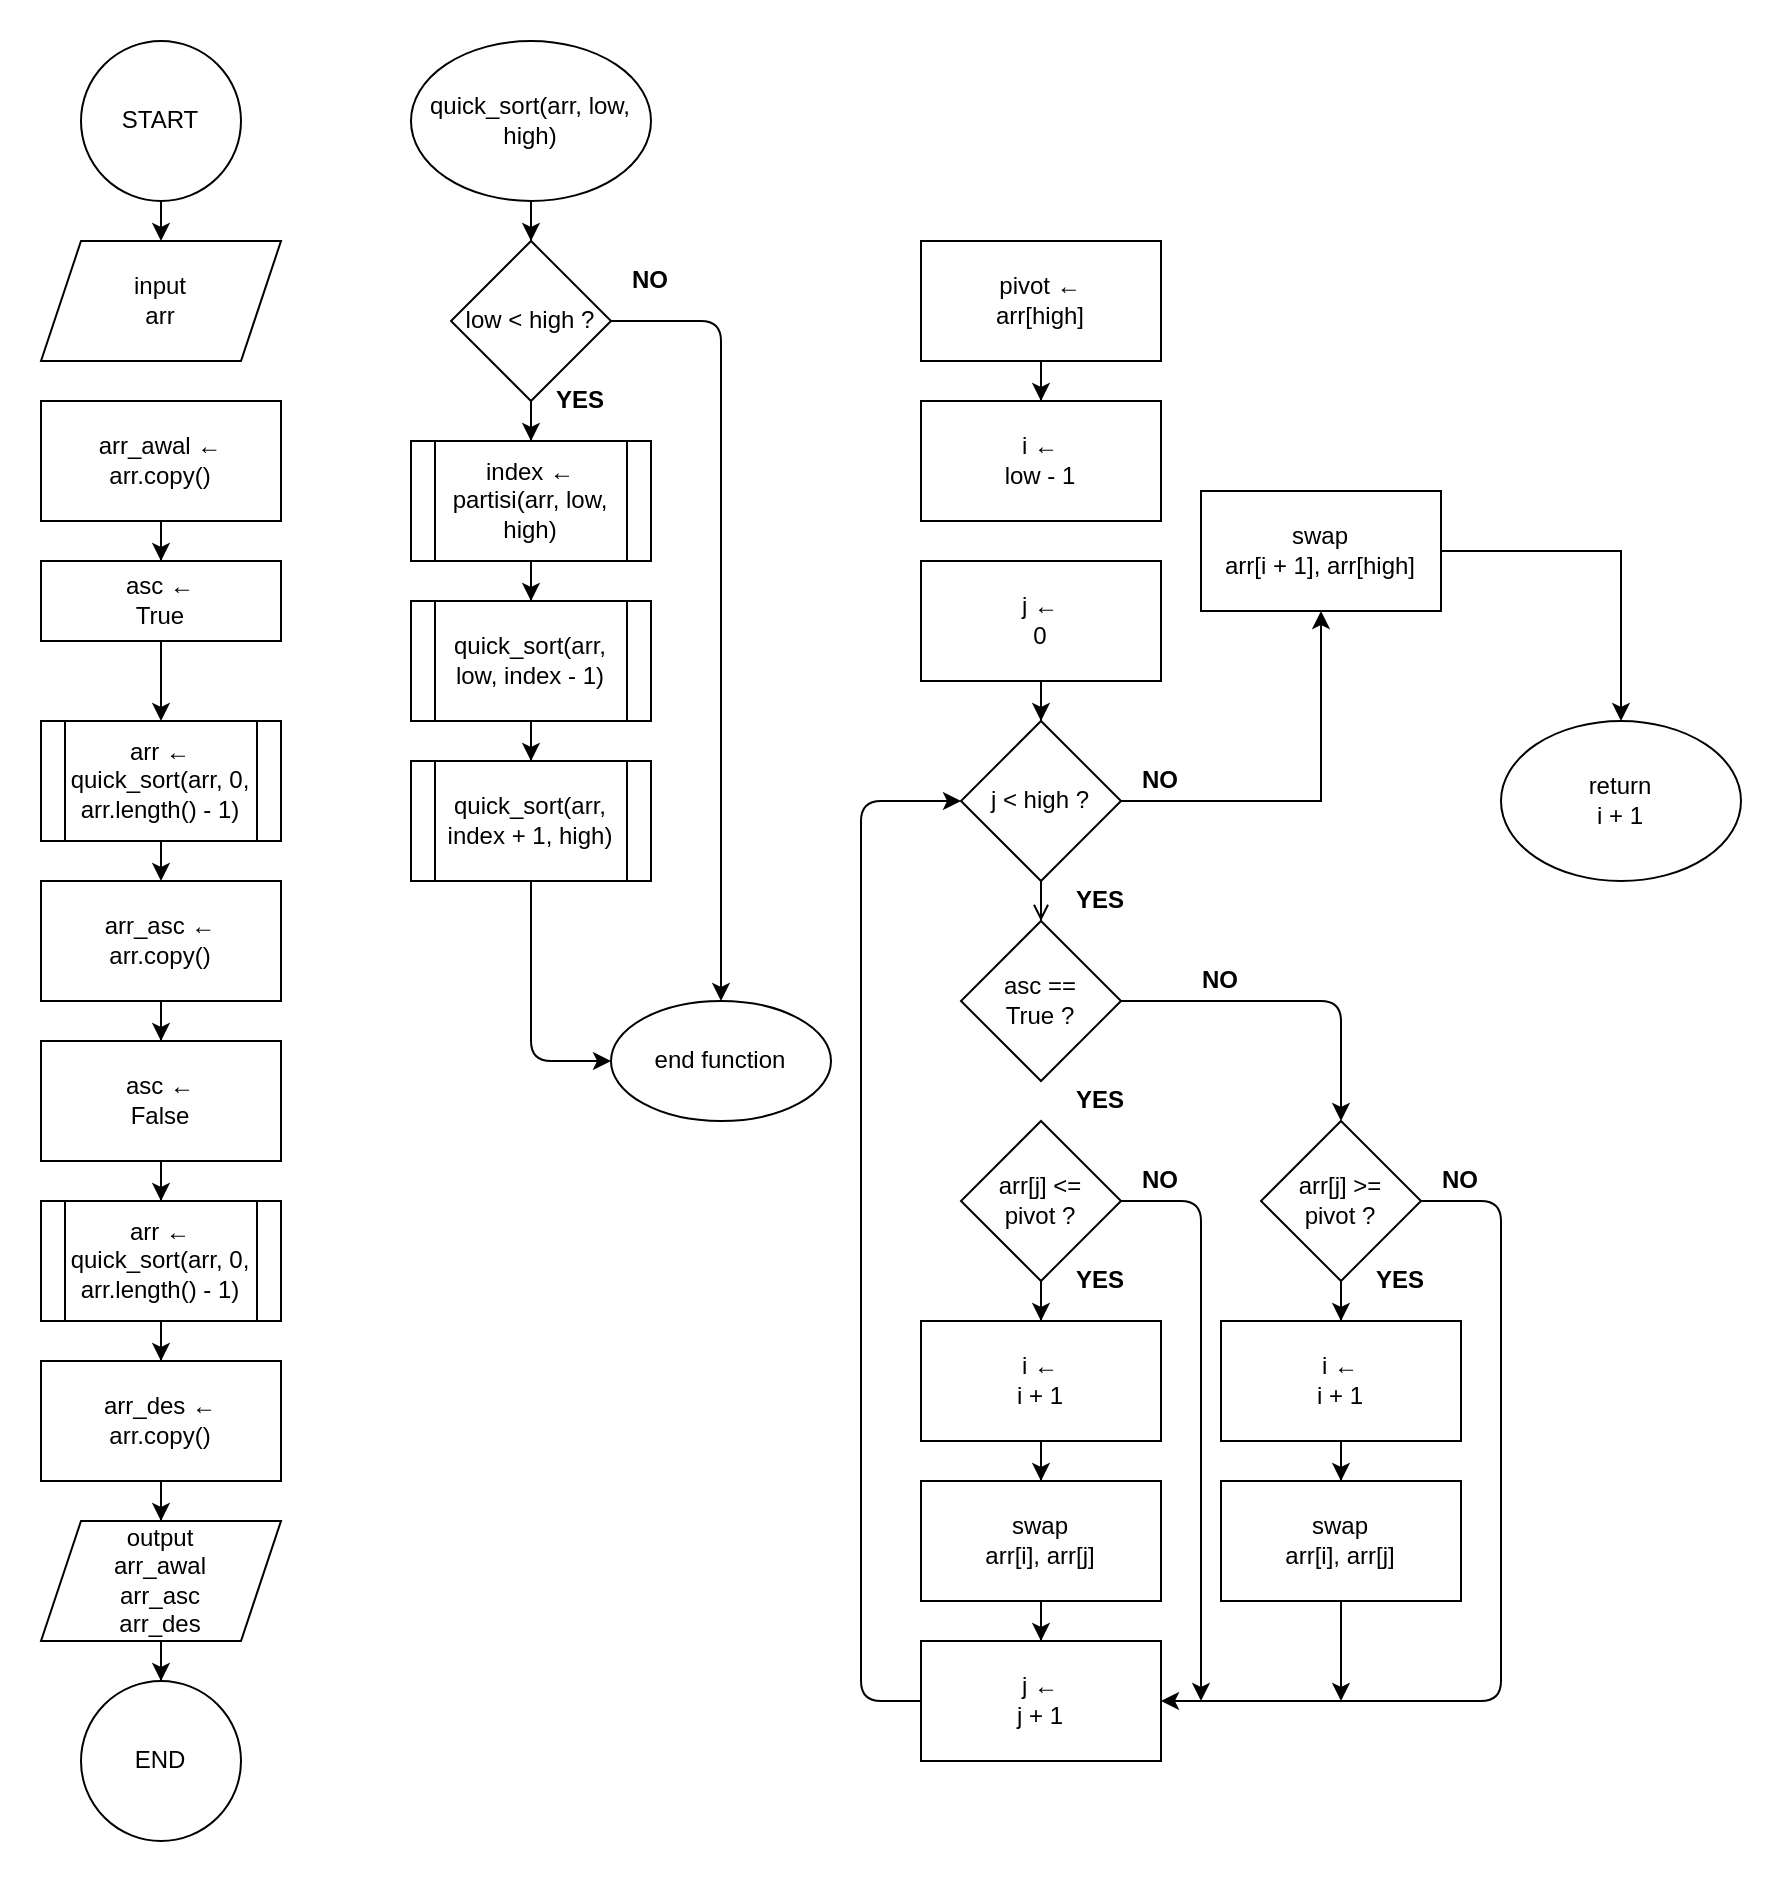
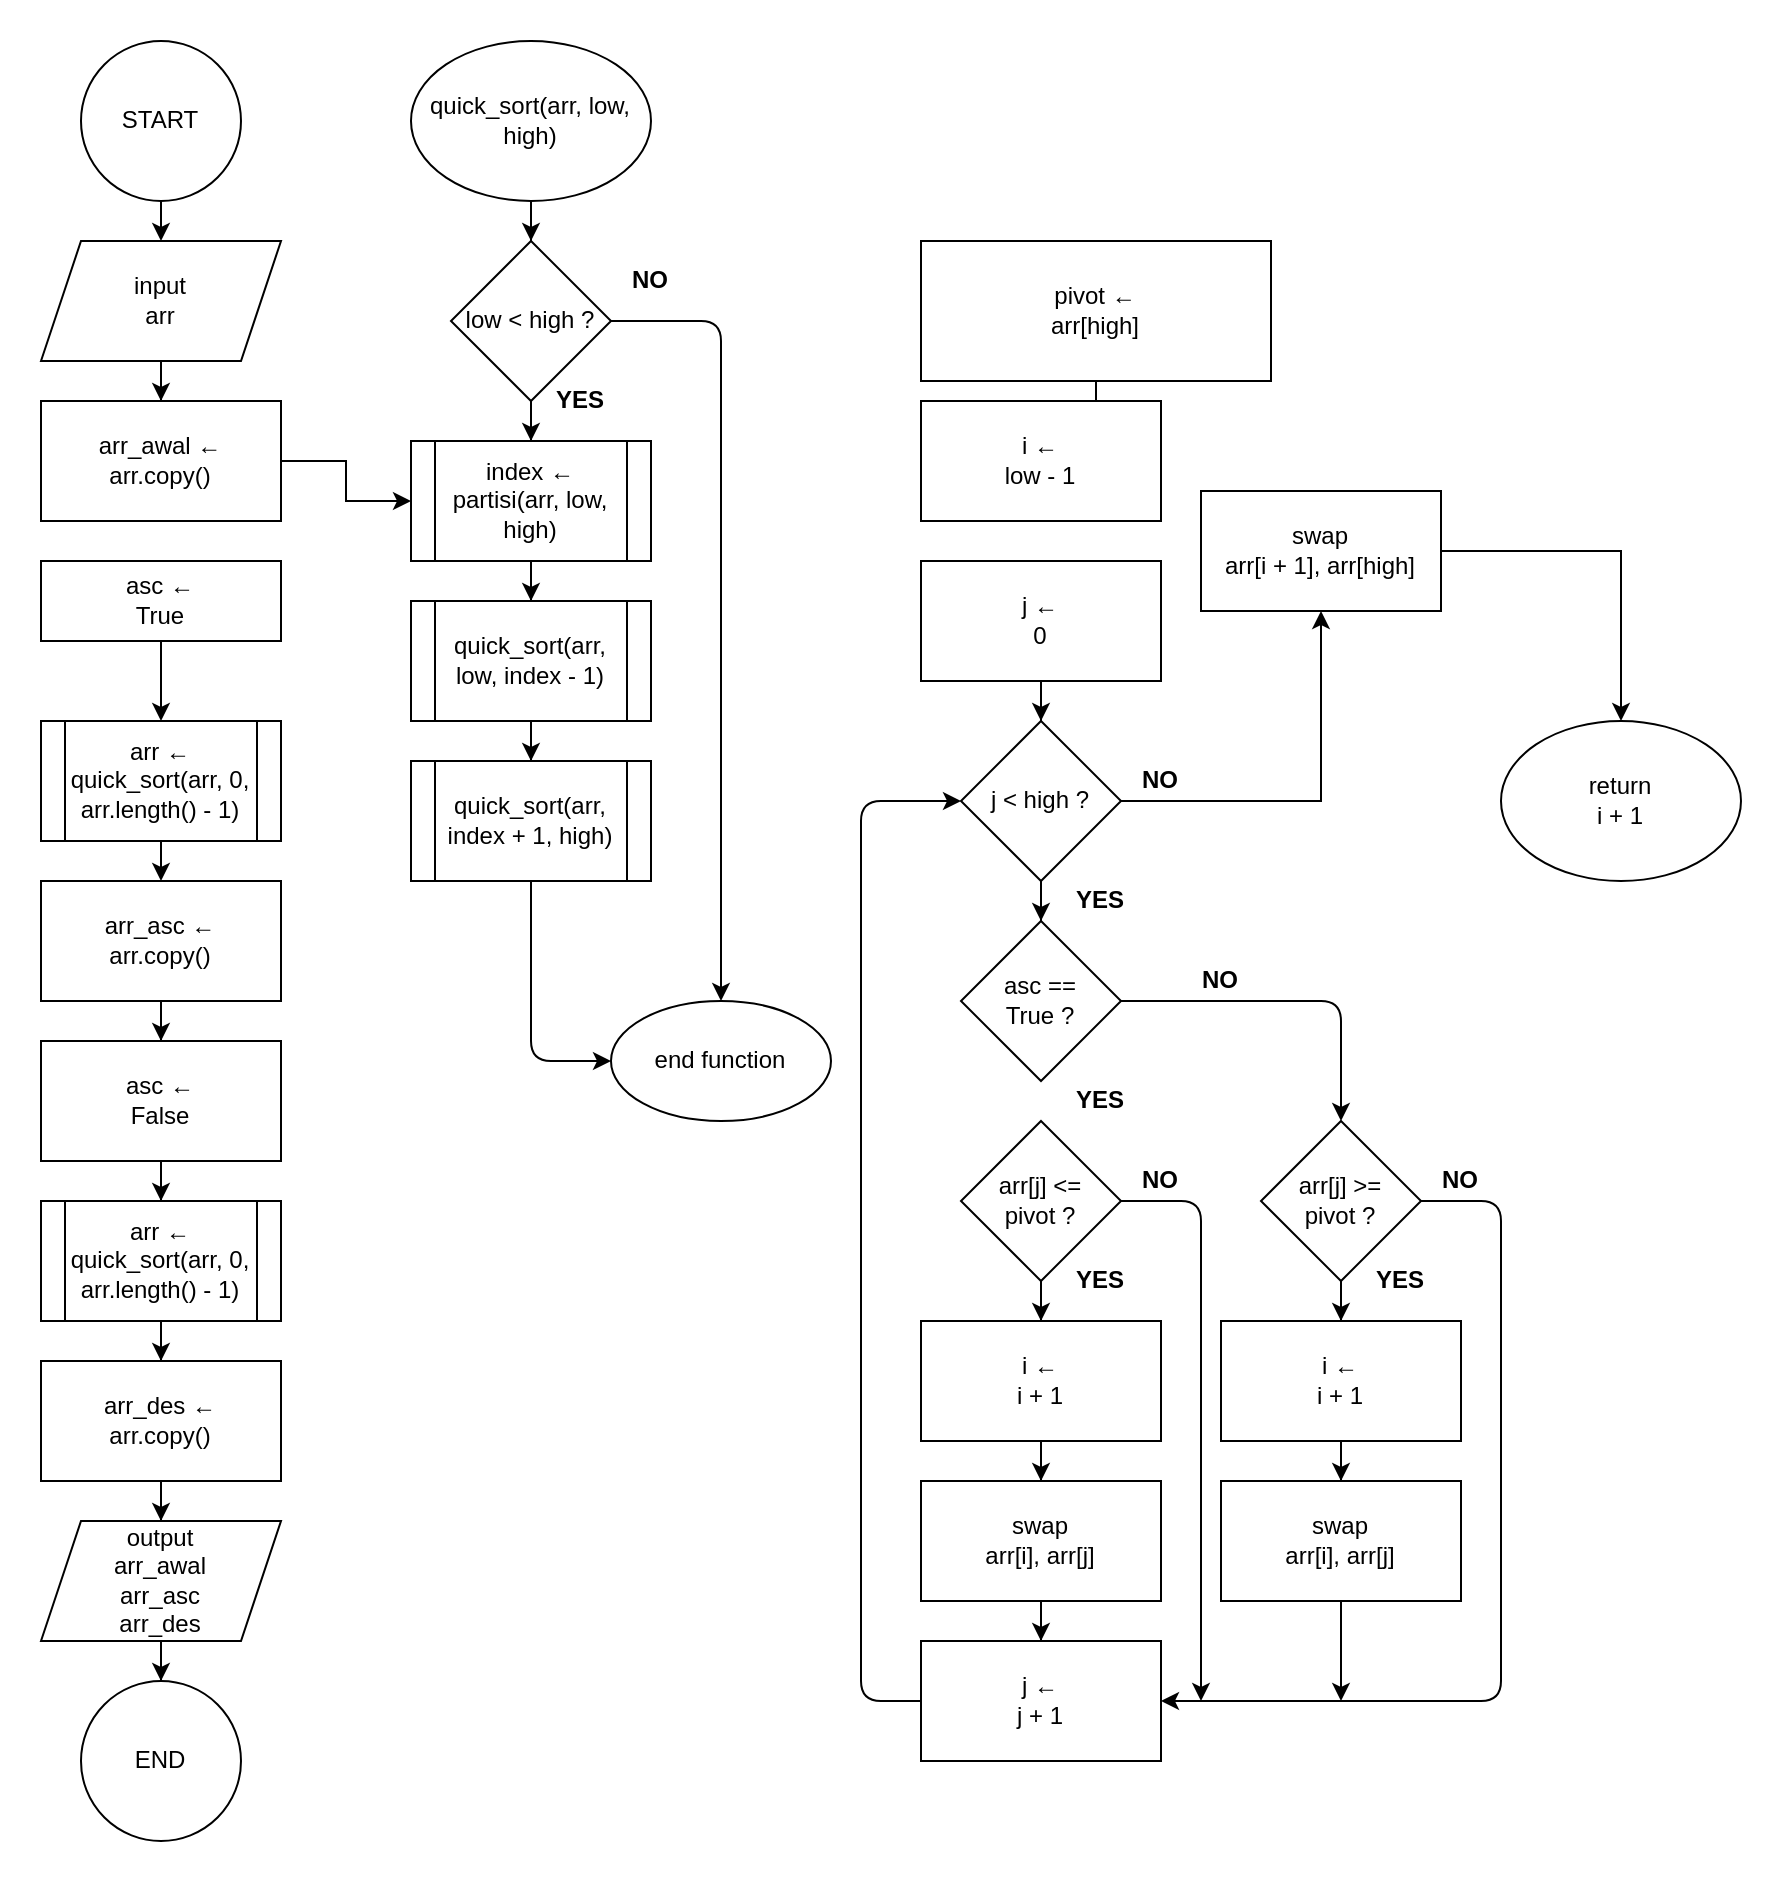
(1041, 301) -> (1096, 311)
none -> (161, 388)
(161, 548) -> (346, 474)
(1041, 909) -> (1041, 906)
